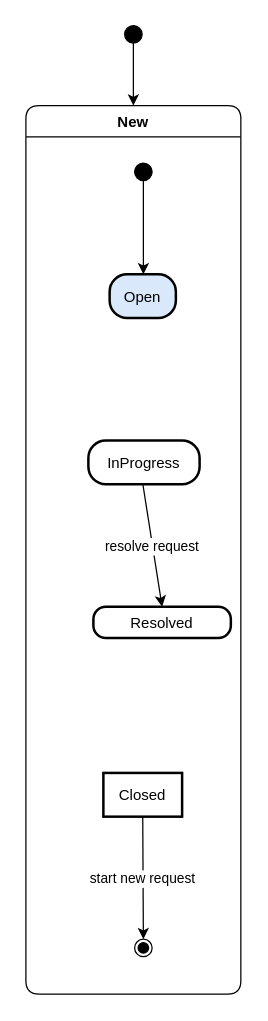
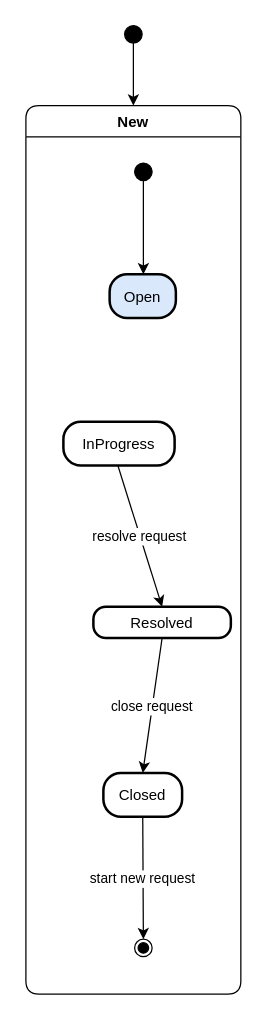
(144, 463) -> (119, 444)
none -> (153, 702)
(143, 795) -> (143, 795)
